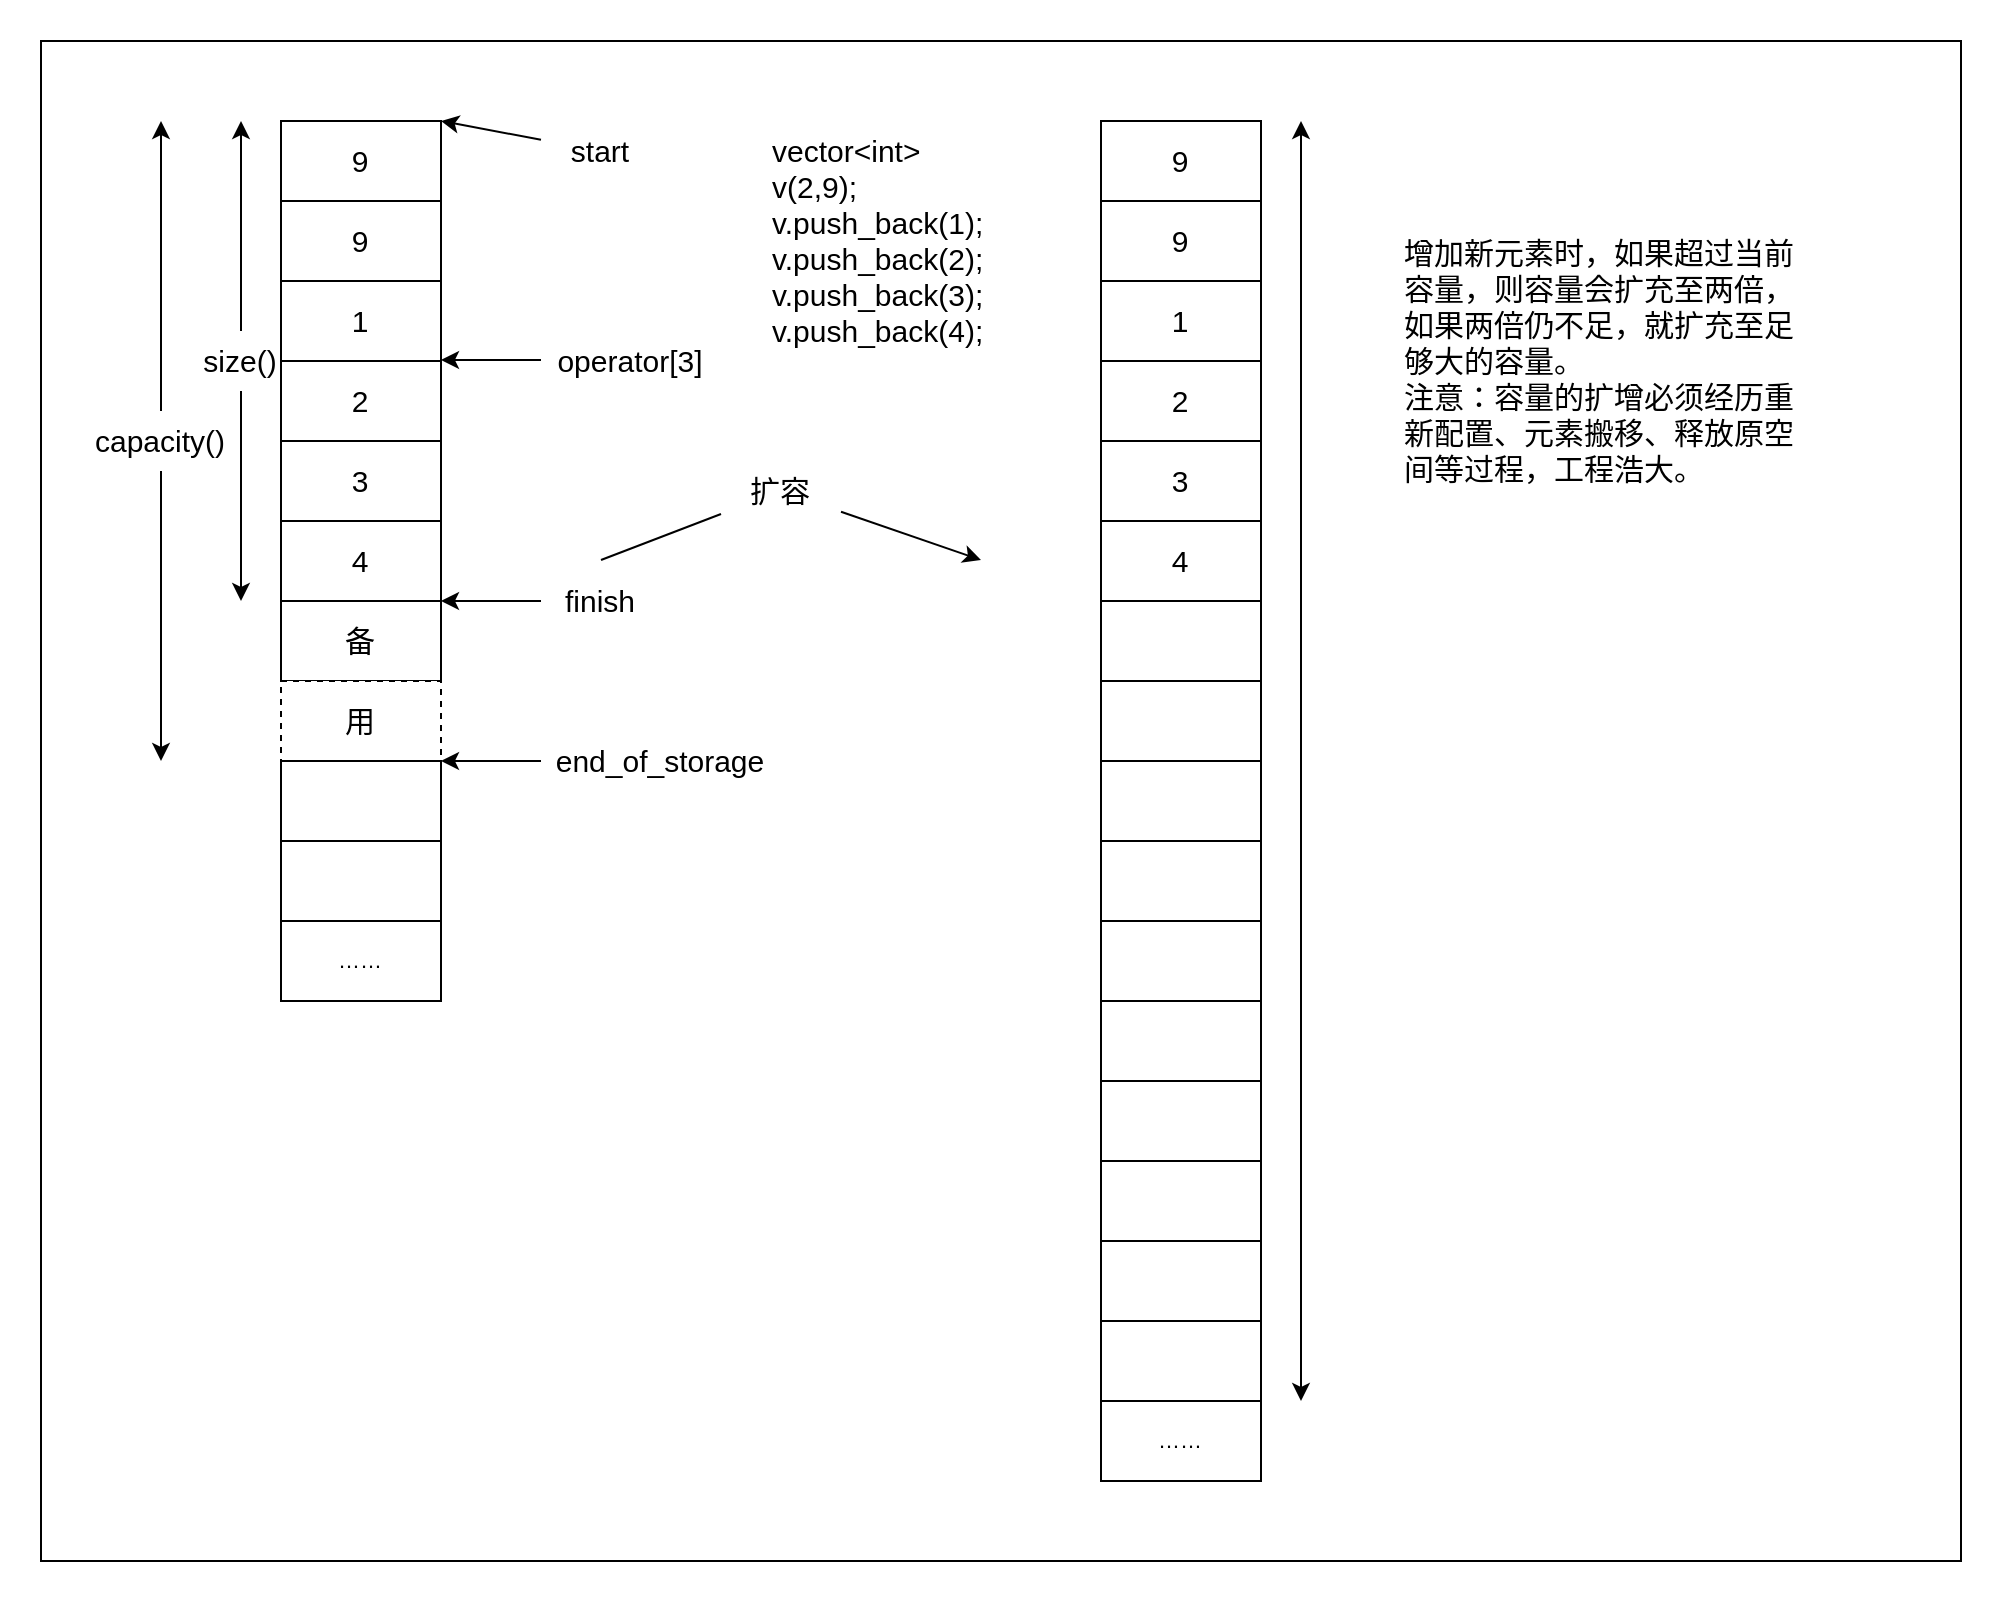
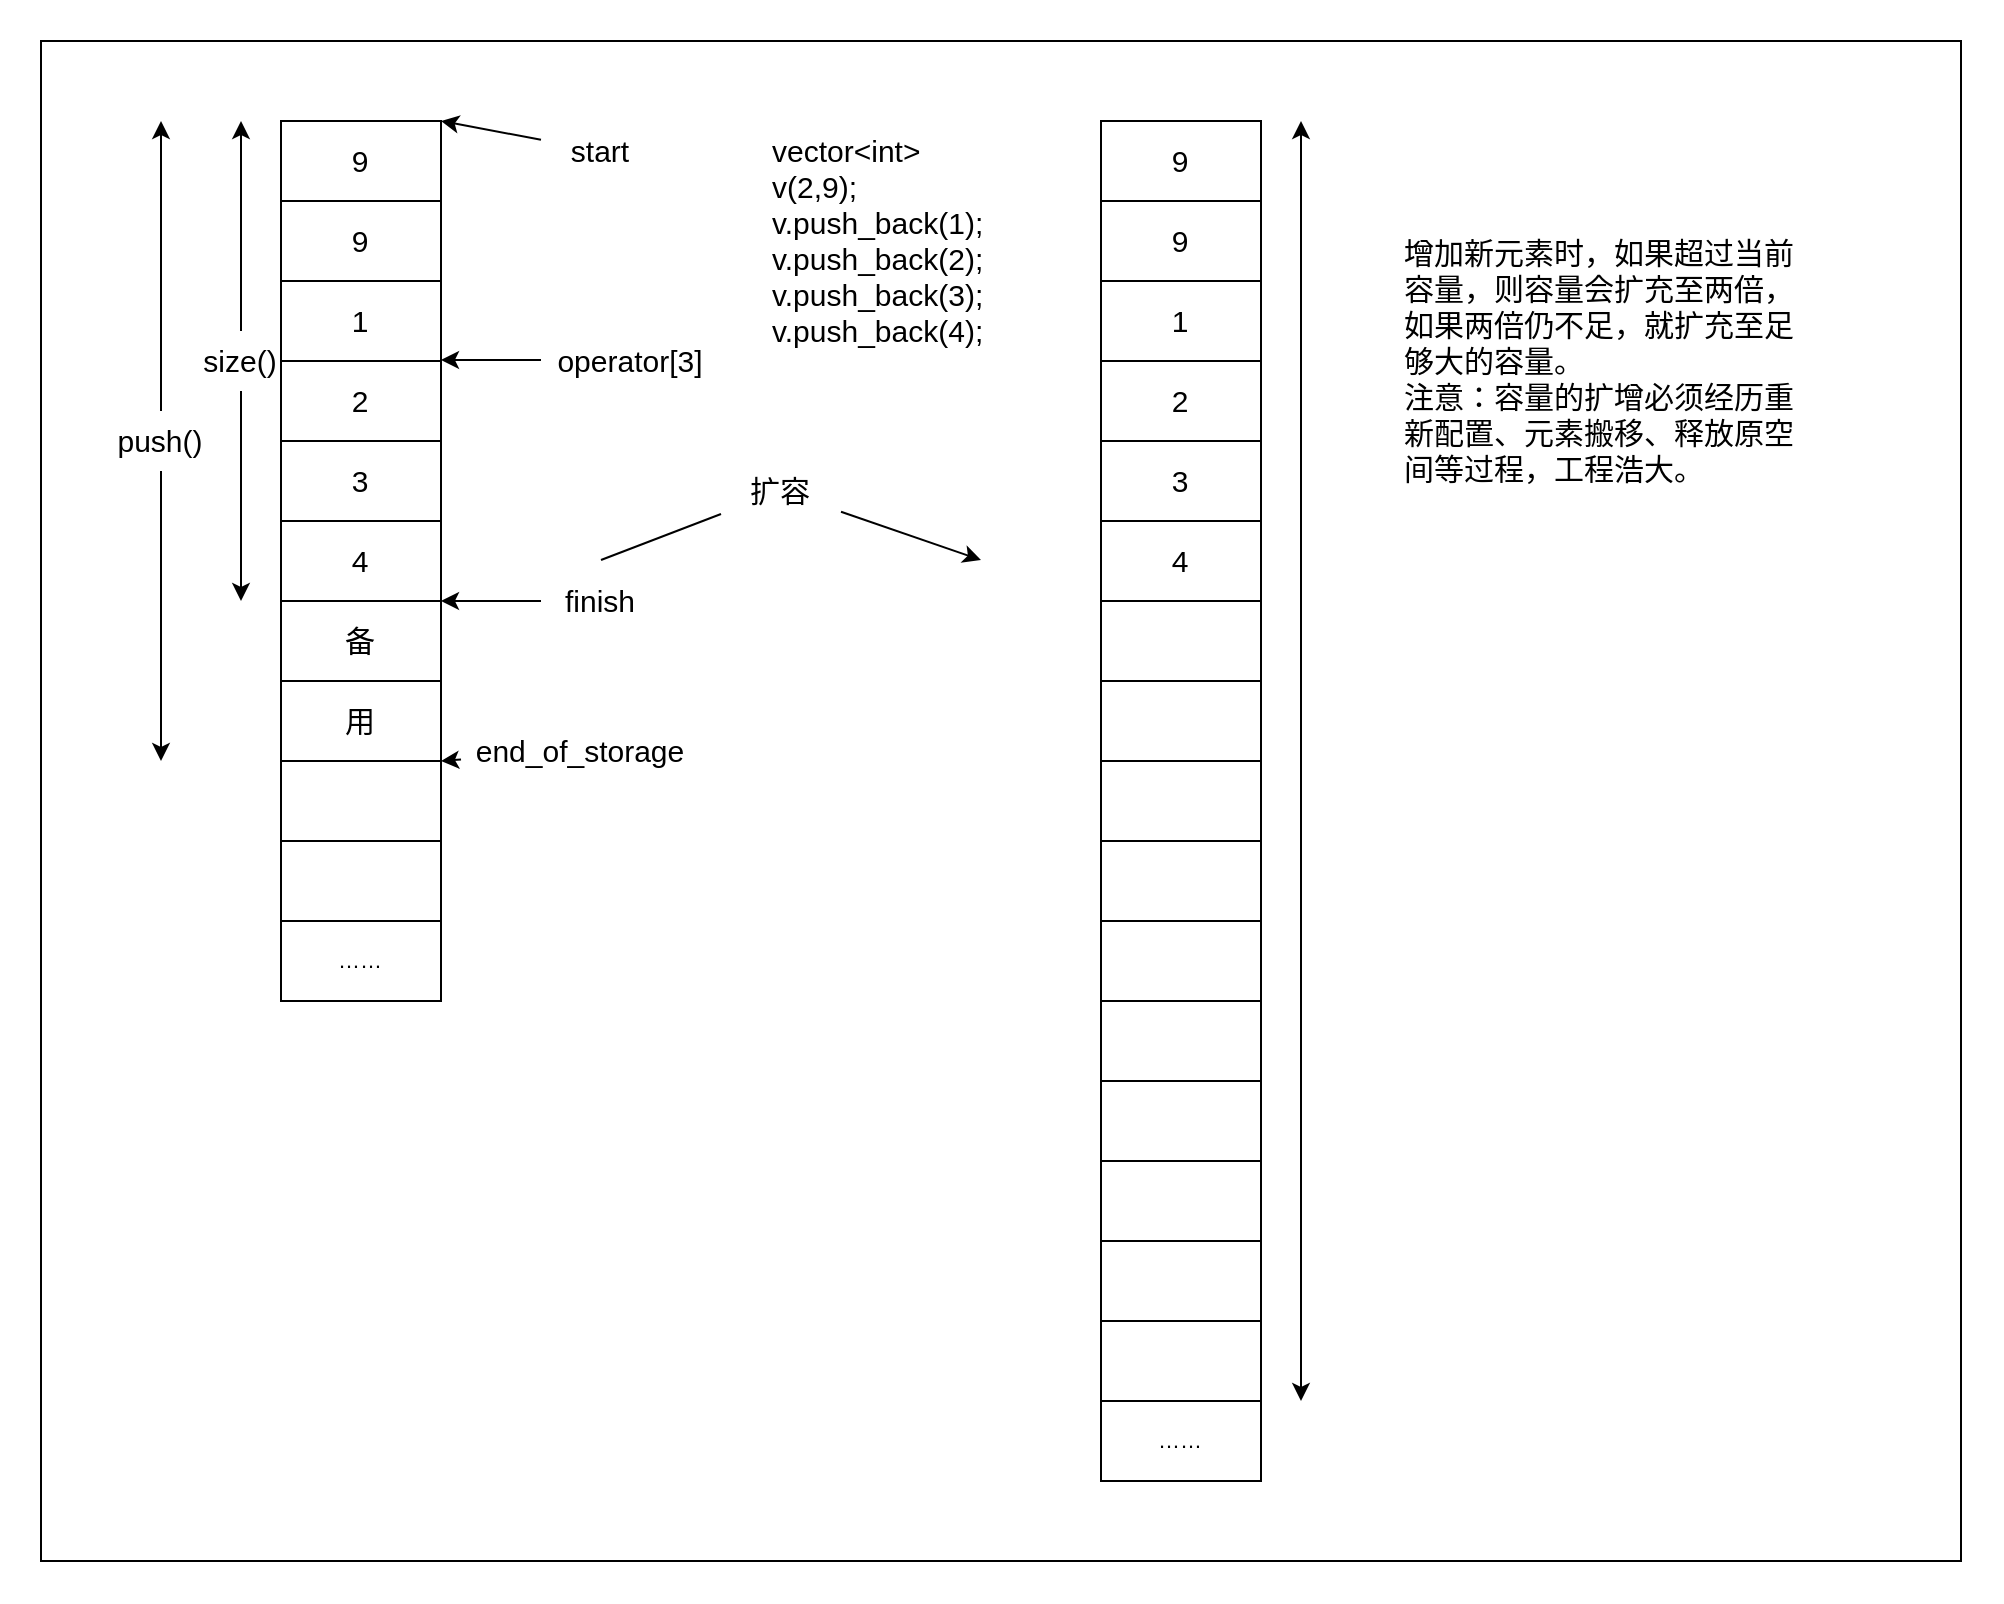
(161, 441) -> (161, 441)
(361, 721) -> (361, 721)
(661, 761) -> (581, 751)
